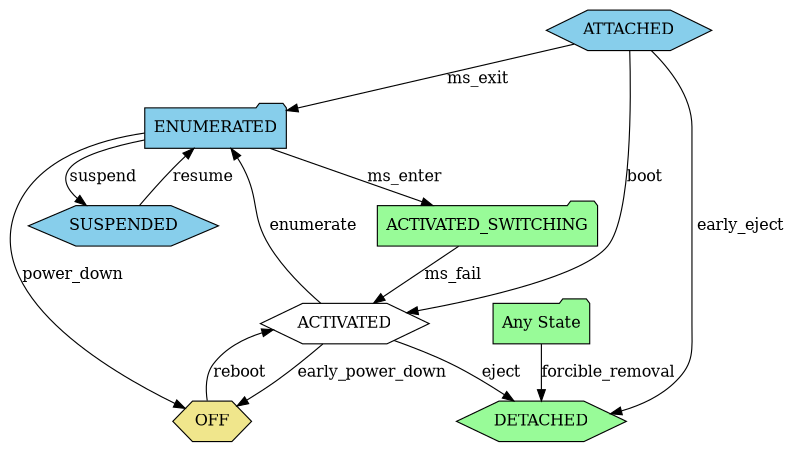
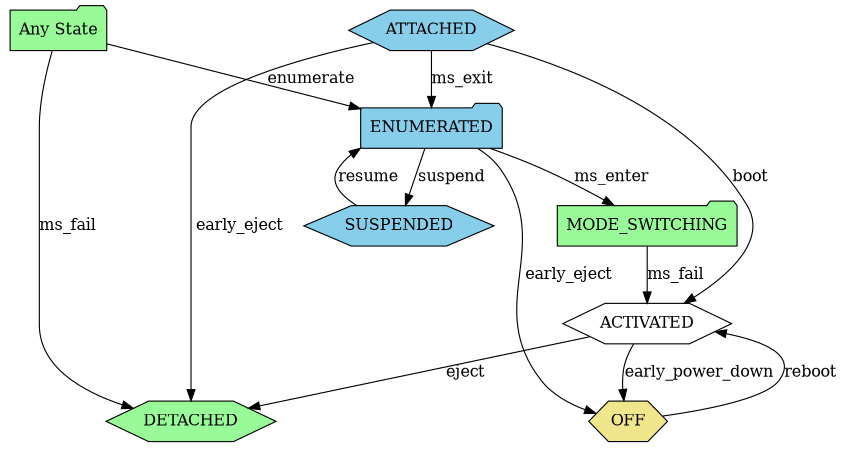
(487, 226) -> (647, 226)
(265, 238) -> (228, 75)
(78, 275) -> (566, 275)
(608, 372) -> (68, 226)
